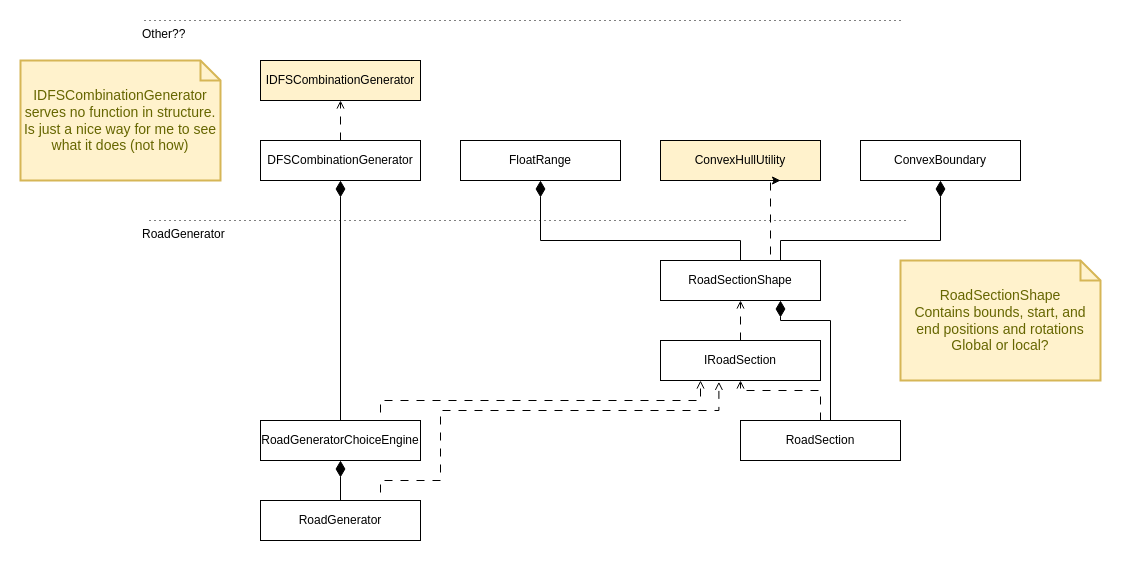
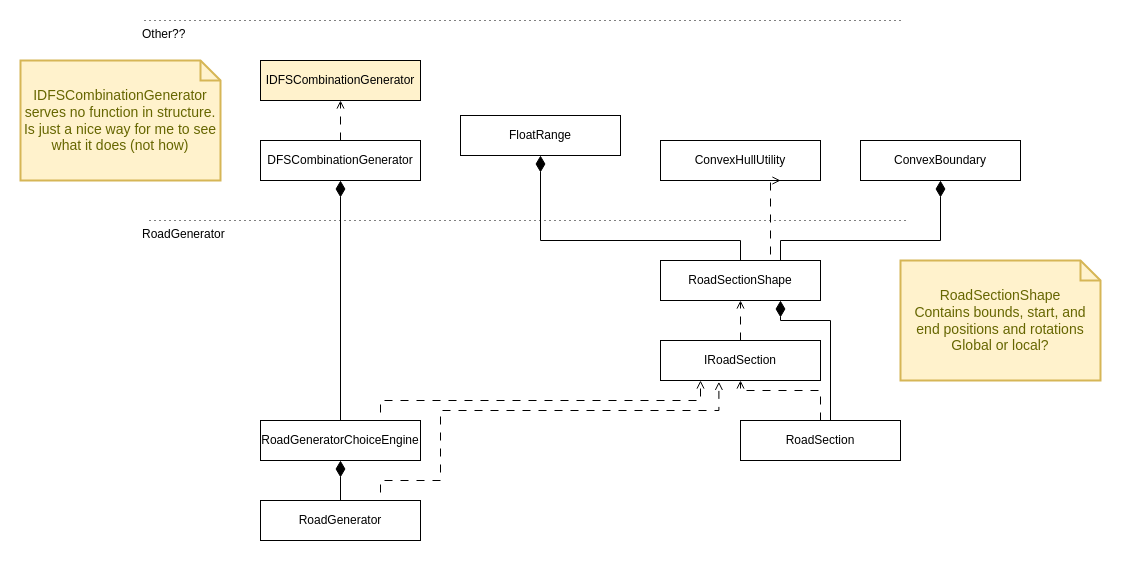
(541, 161) -> (541, 136)
(741, 161) -> (741, 161)
(771, 182) -> (772, 181)
